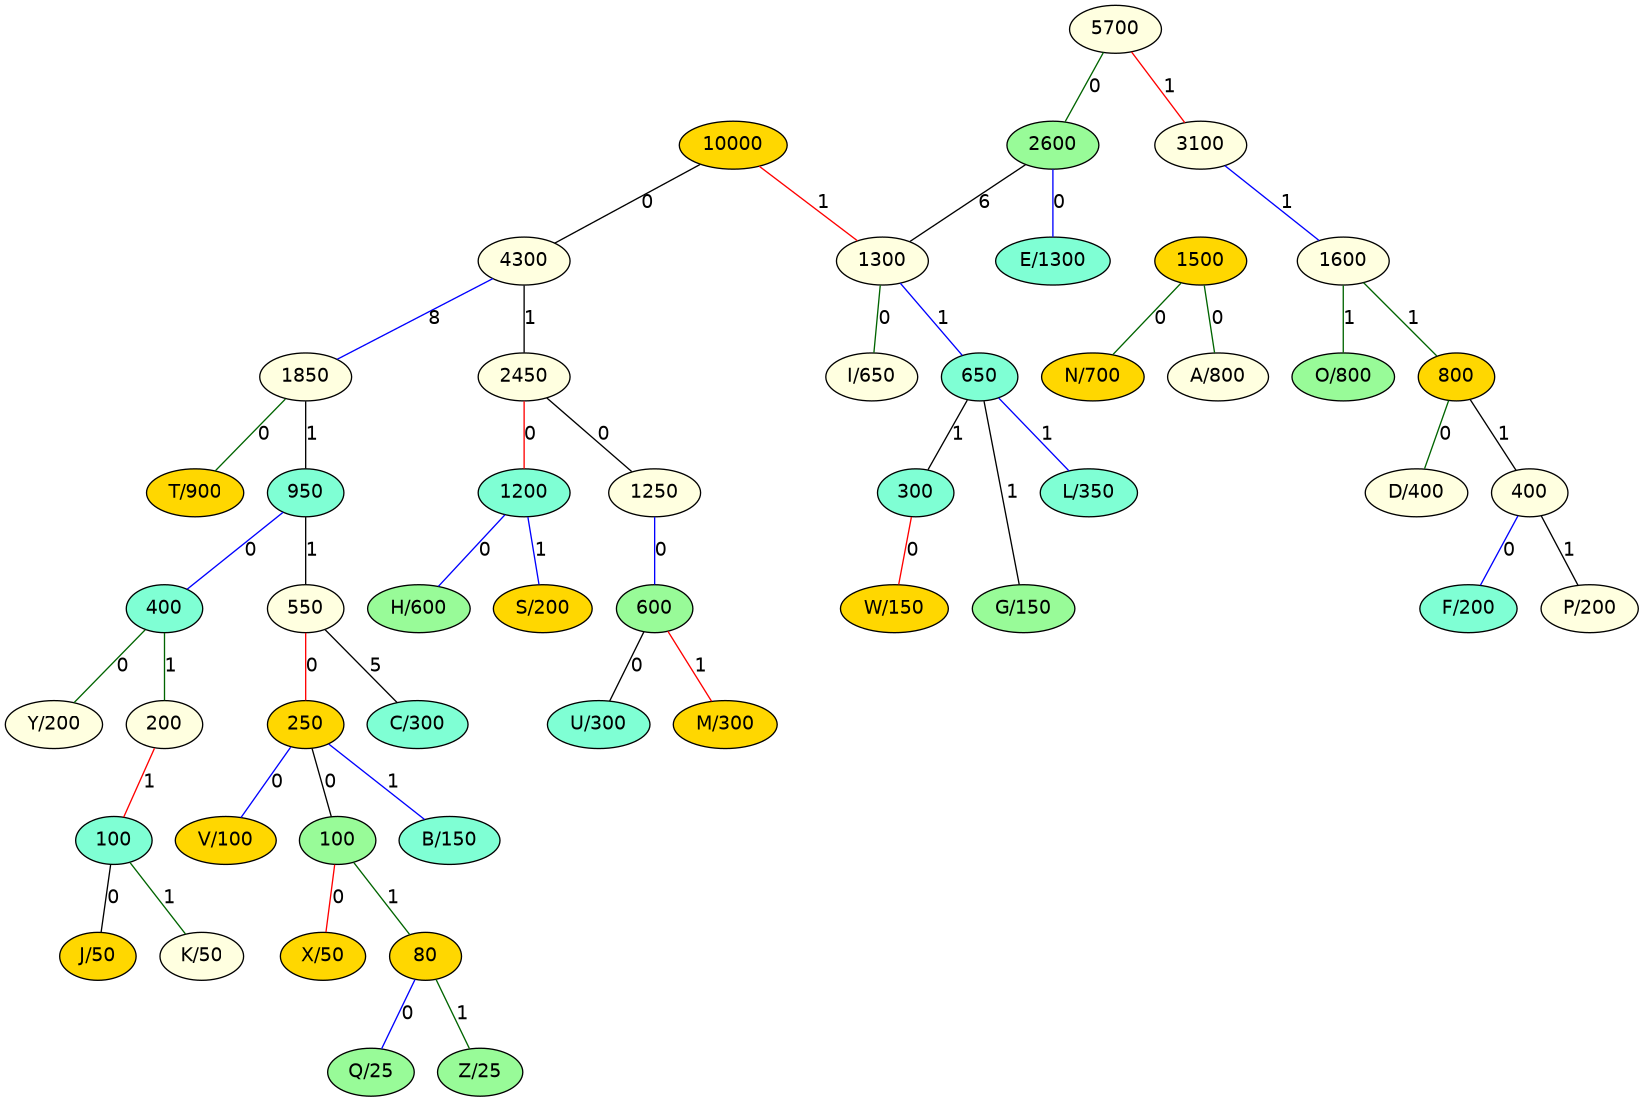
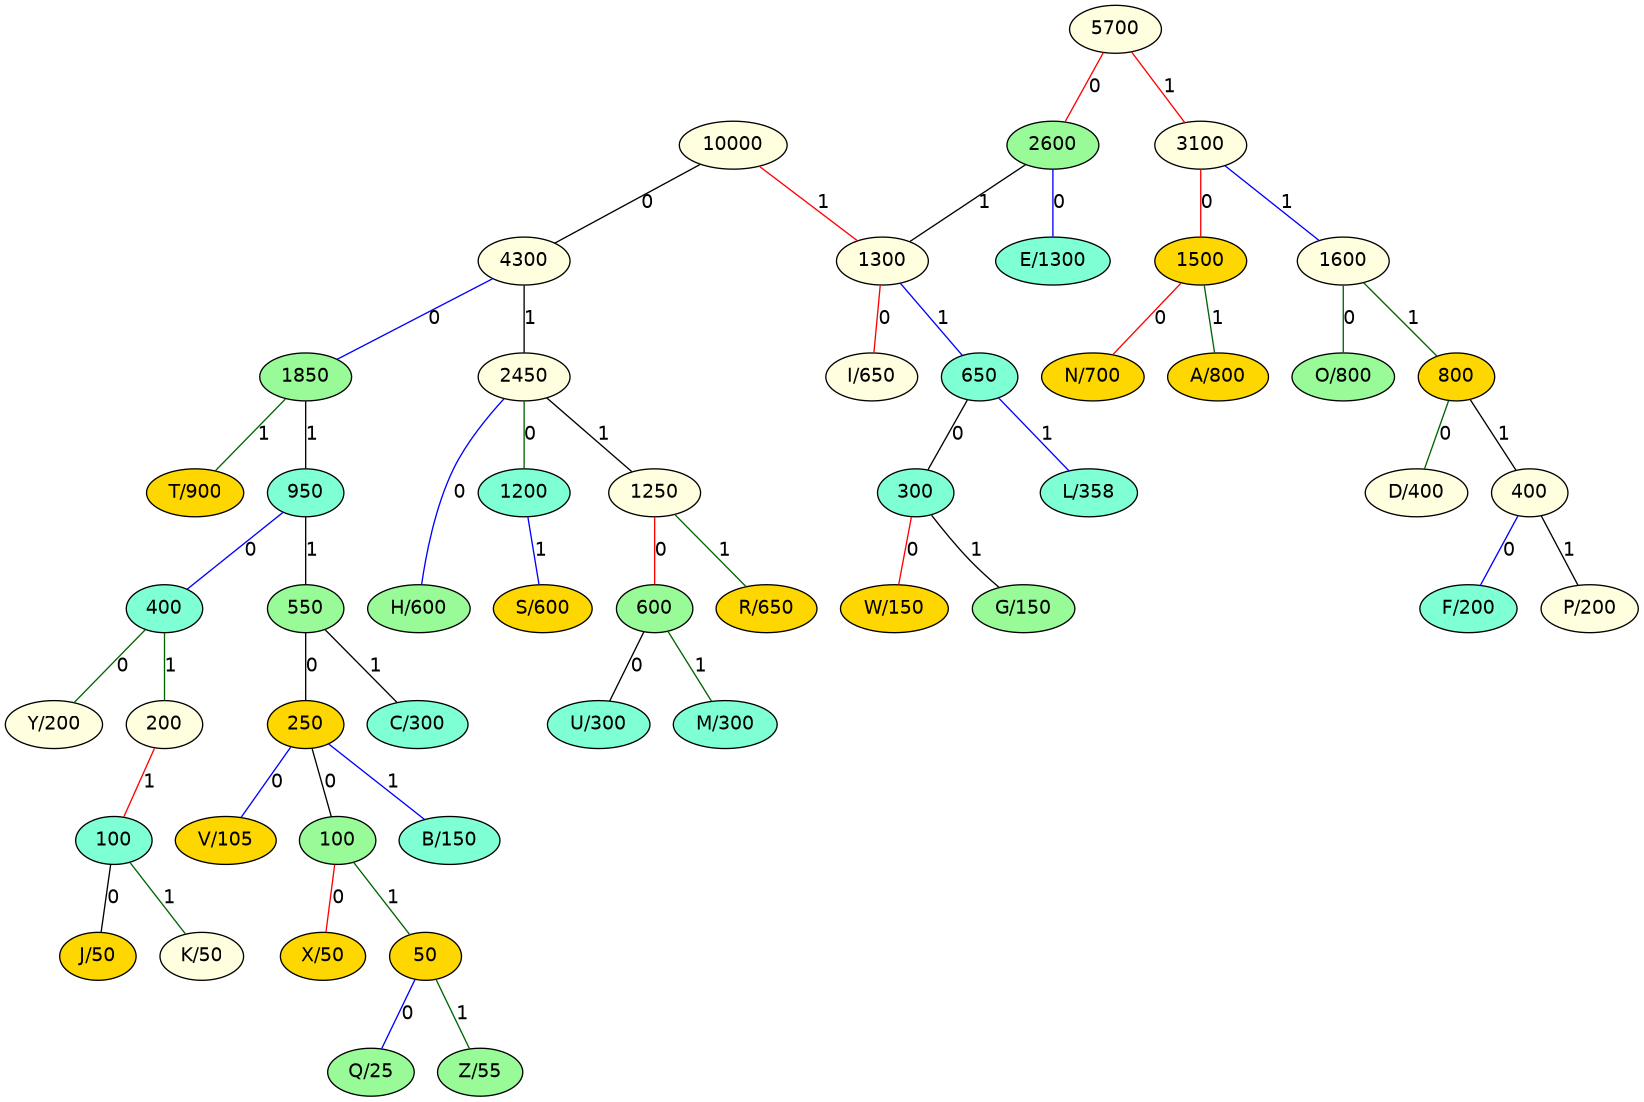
(1084, 87) -> (1084, 87)
(733, 145) -> (733, 145)
(985, 203) -> (985, 203)
none -> (1201, 203)
(435, 319) -> (435, 319)
(877, 319) -> (877, 319)
(1147, 319) -> (1147, 319)
(1218, 319) -> (1218, 319)
(1350, 319) -> (1350, 319)
(306, 377) -> (306, 377)
(1218, 377) -> (1218, 377)
(264, 435) -> (264, 435)
(524, 435) -> (524, 435)
(604, 435) -> (604, 435)
(958, 435) -> (958, 435)
(1002, 493) -> (963, 553)
(1089, 493) -> (1089, 493)
(472, 551) -> (447, 484)
(655, 551) -> (655, 551)
(306, 609) -> (306, 609)
(543, 609) -> (543, 609)
none -> (767, 609)
(690, 666) -> (690, 666)
(306, 667) -> (306, 667)
(376, 667) -> (376, 667)
(725, 725) -> (725, 725)
(226, 840) -> (226, 840)
(426, 956) -> (426, 956)
(480, 1072) -> (480, 1072)
